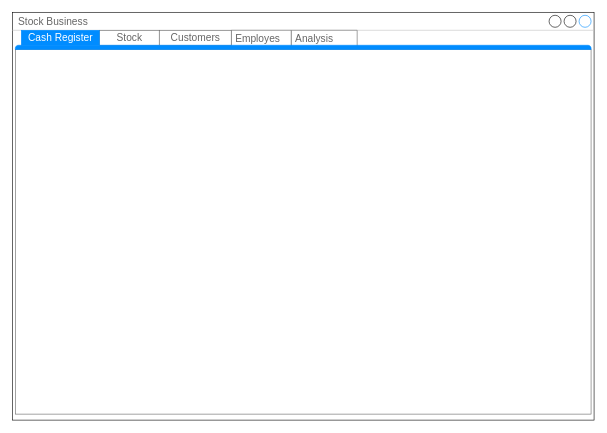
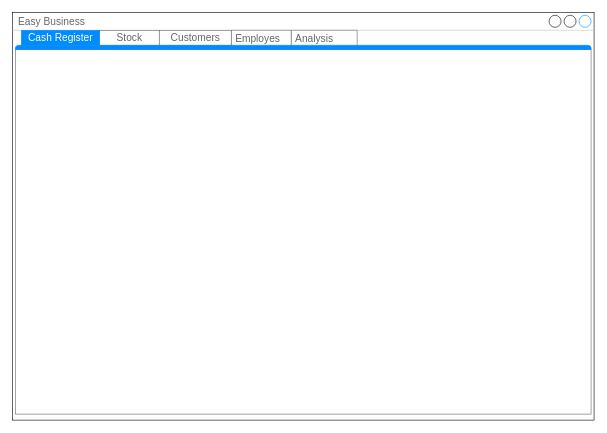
(56, 23) -> (53, 23)
